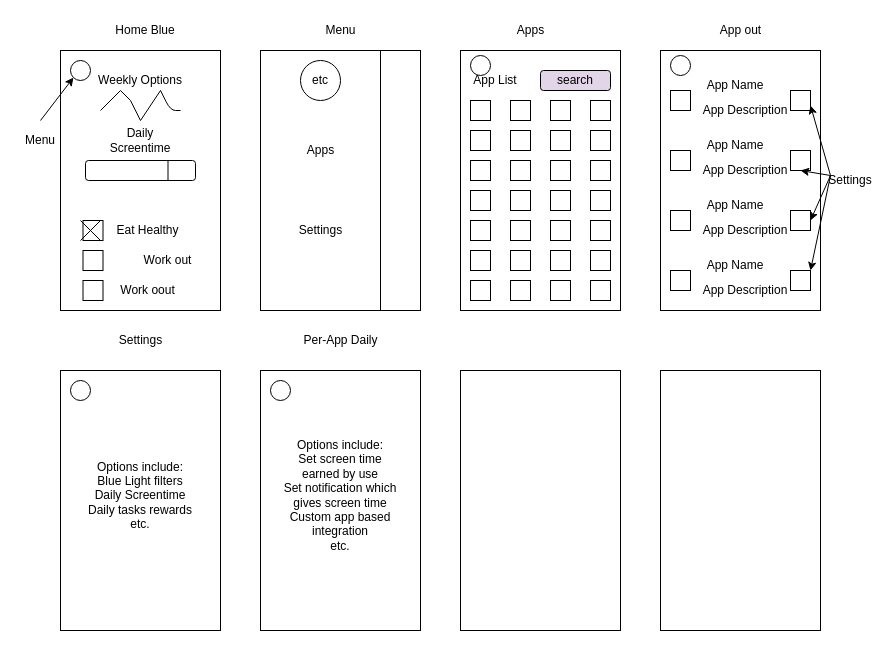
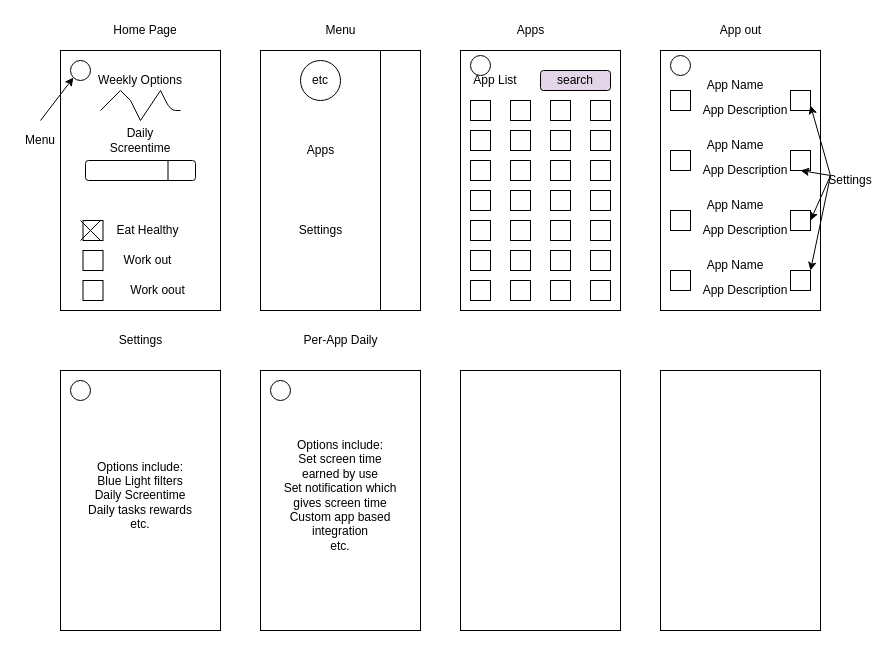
(146, 31) -> (146, 31)
(168, 261) -> (148, 261)
(148, 291) -> (158, 291)
